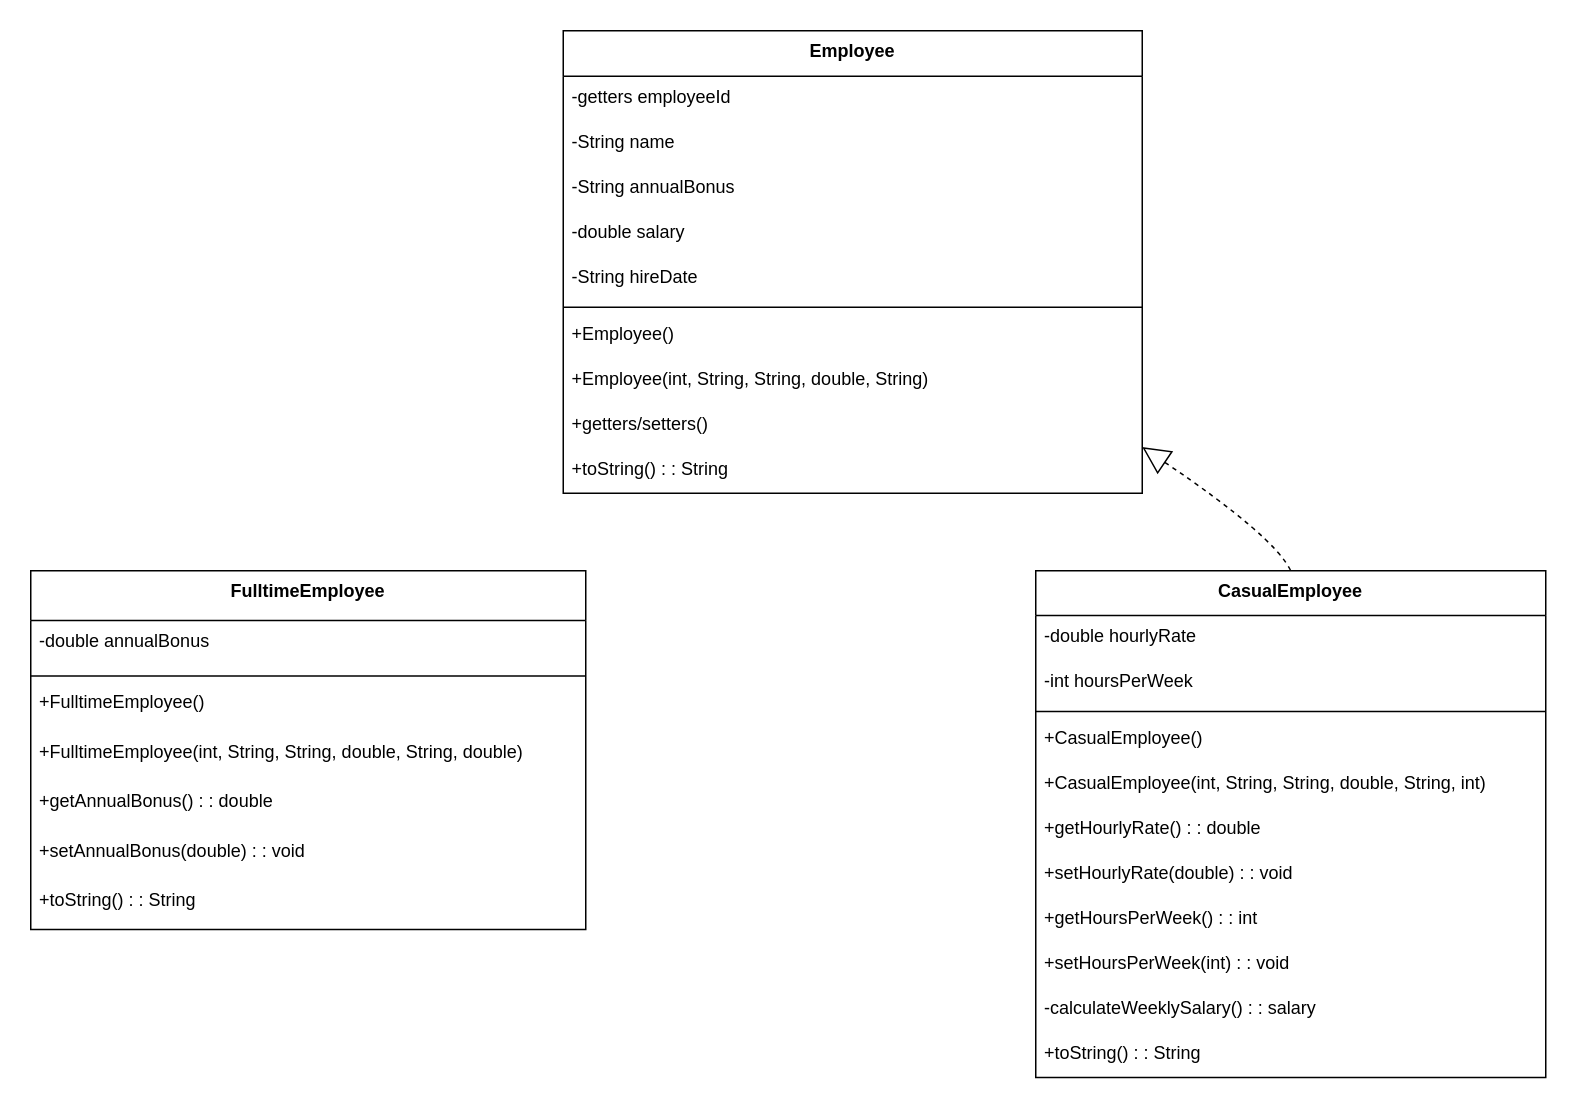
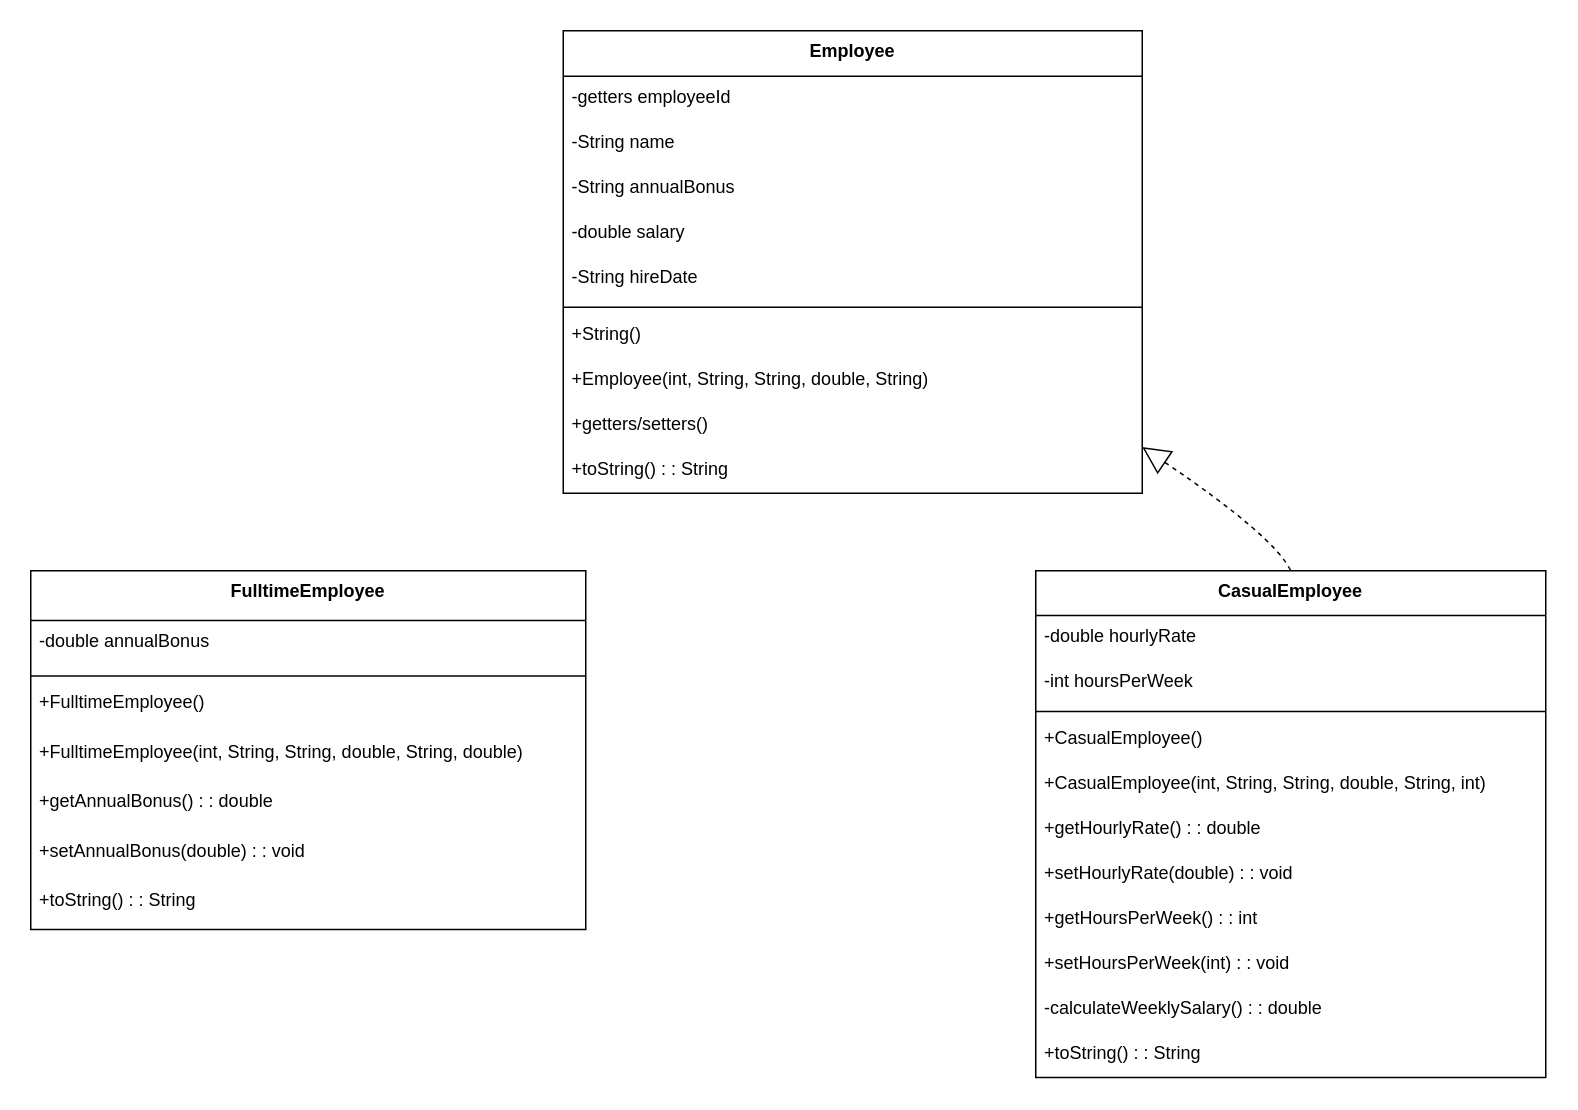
(625, 334) -> (615, 334)
(1197, 1008) -> (1197, 1008)
